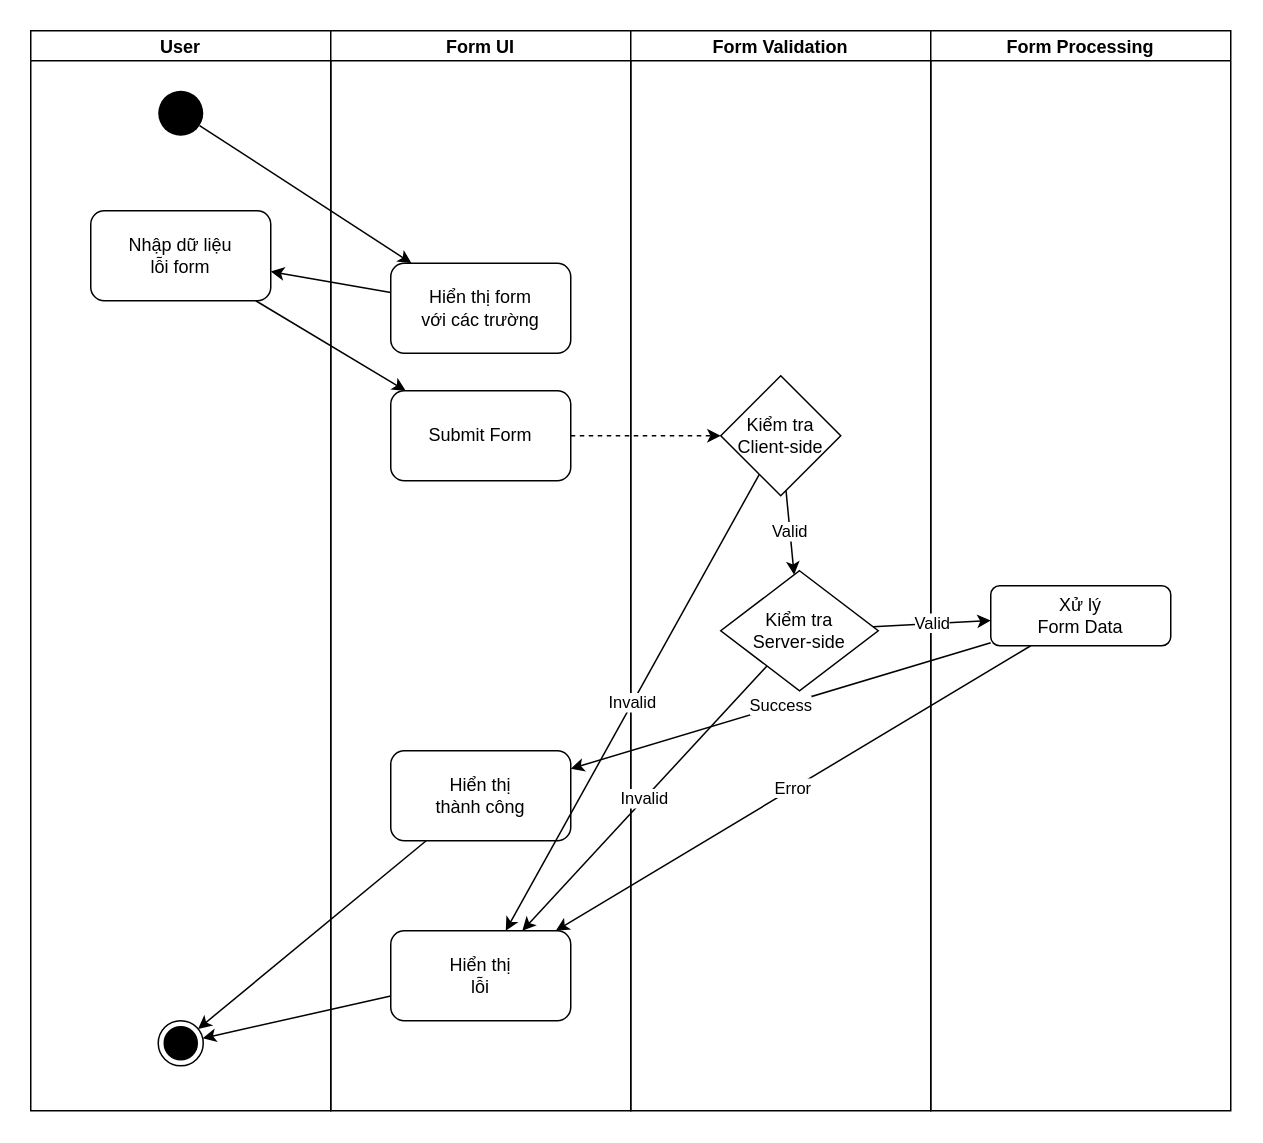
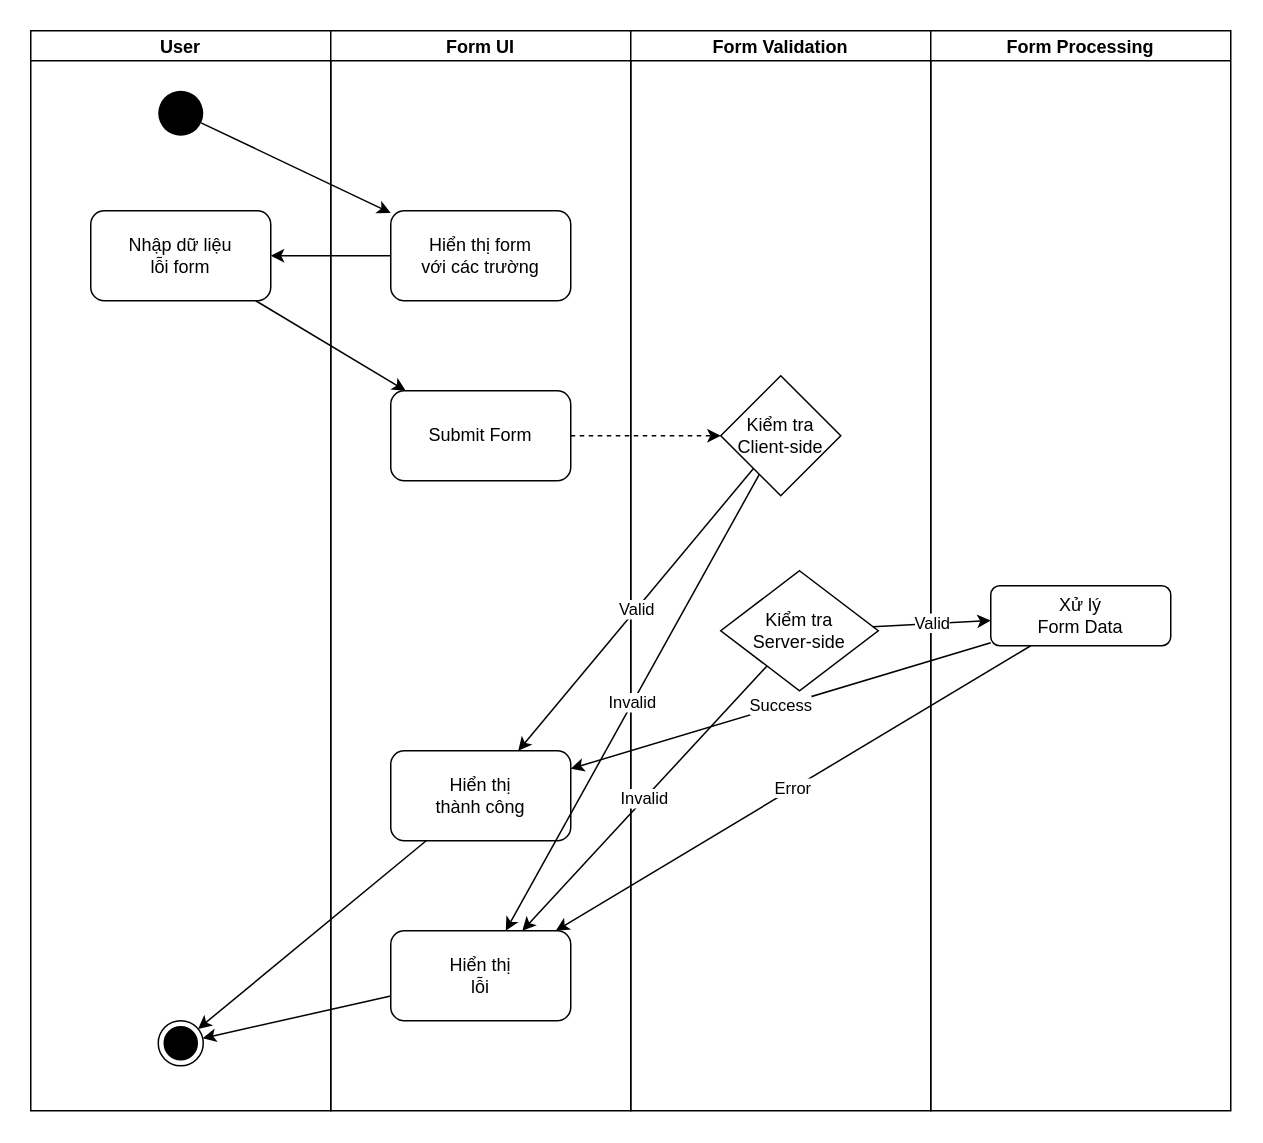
(481, 308) -> (481, 256)
(790, 527) -> (693, 541)
